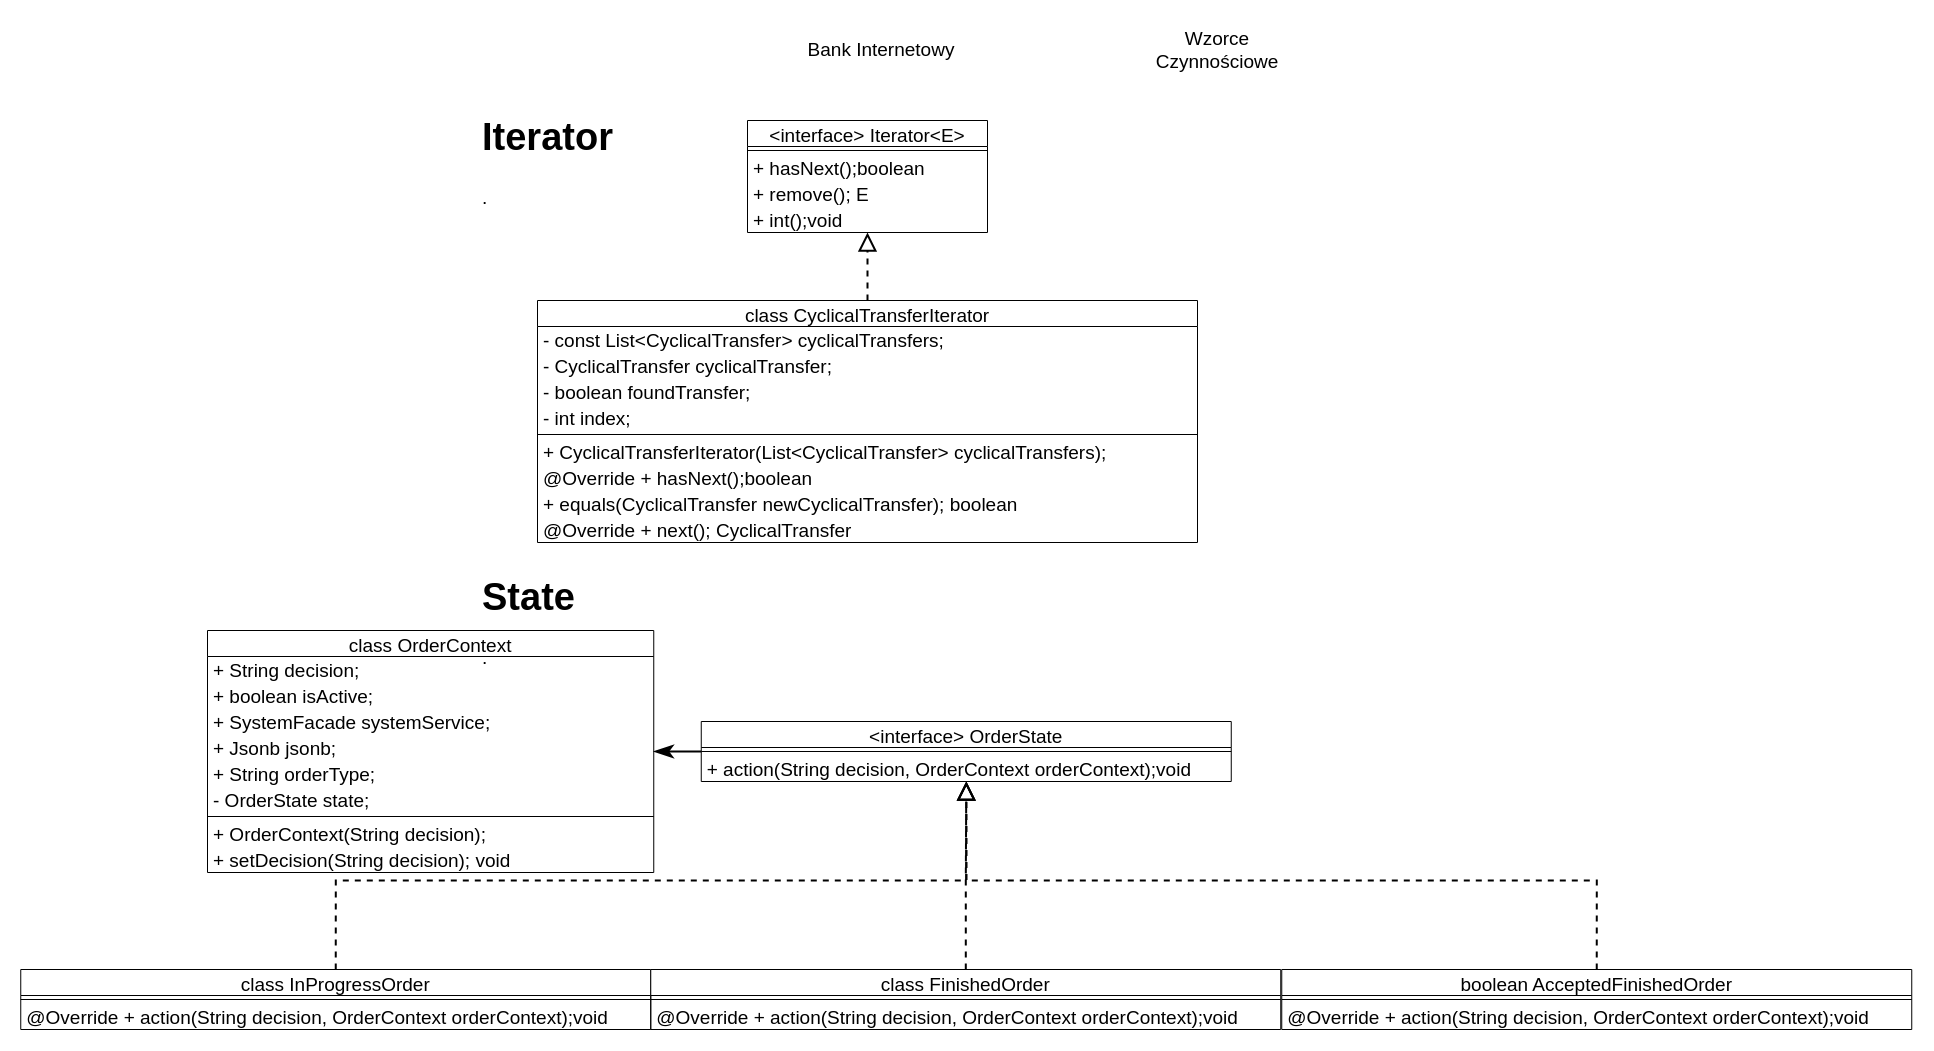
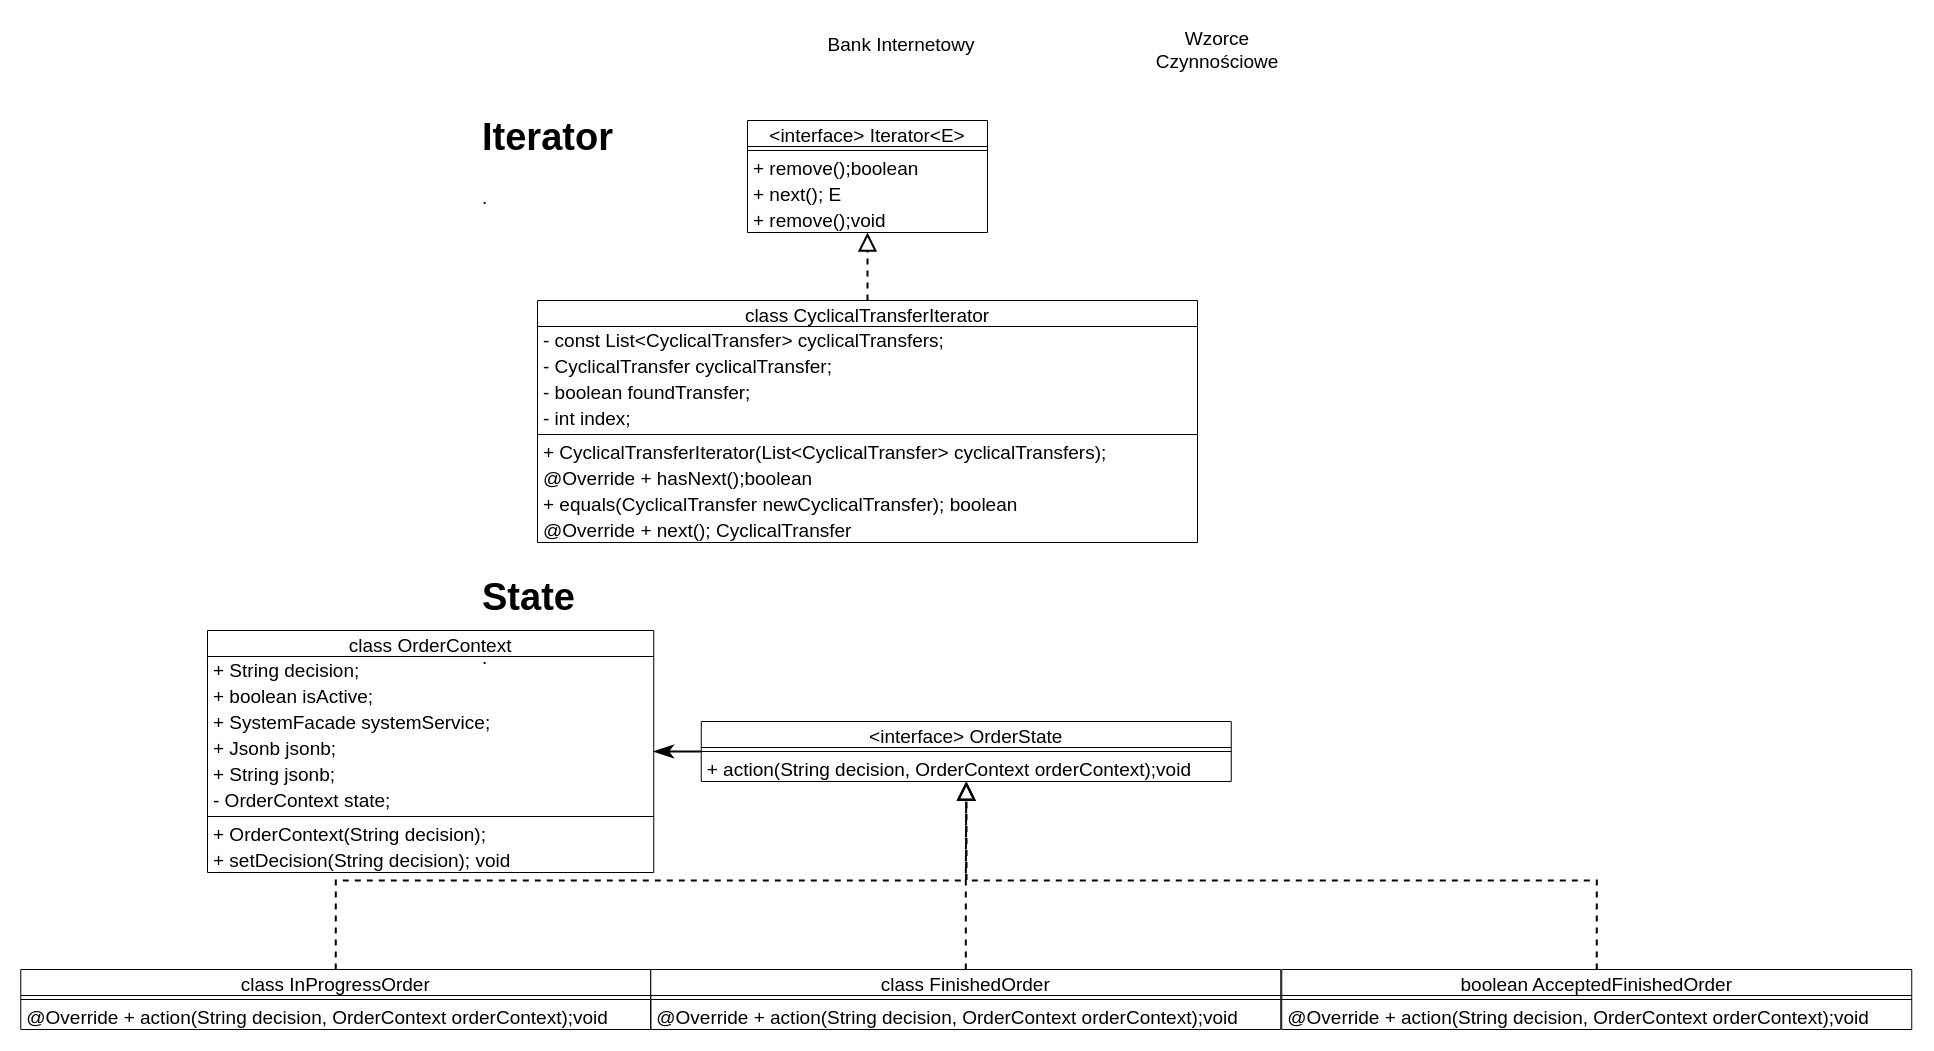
(882, 51) -> (902, 46)
(847, 169) -> (841, 169)
(815, 195) -> (804, 195)
(807, 221) -> (825, 221)
(304, 775) -> (283, 775)
(307, 801) -> (317, 801)
